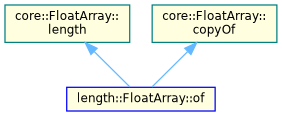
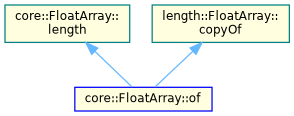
(215, 24) -> (221, 24)
(141, 99) -> (143, 99)
